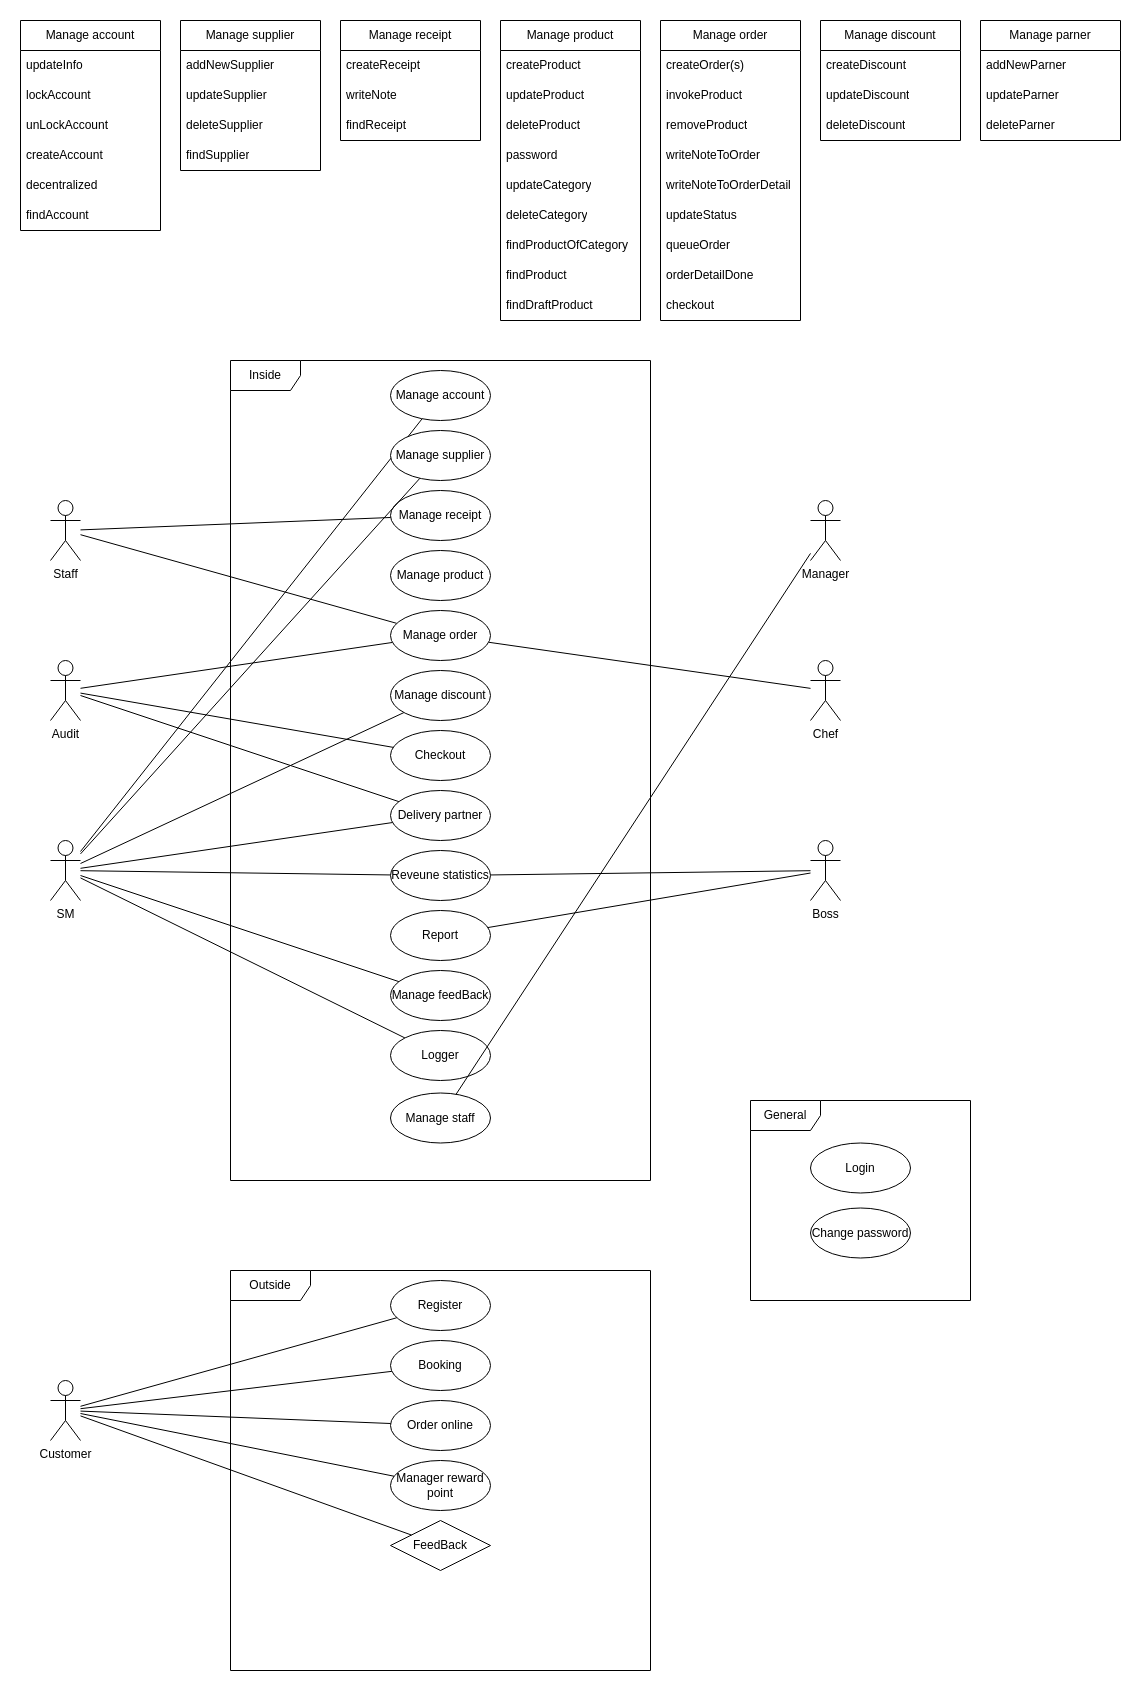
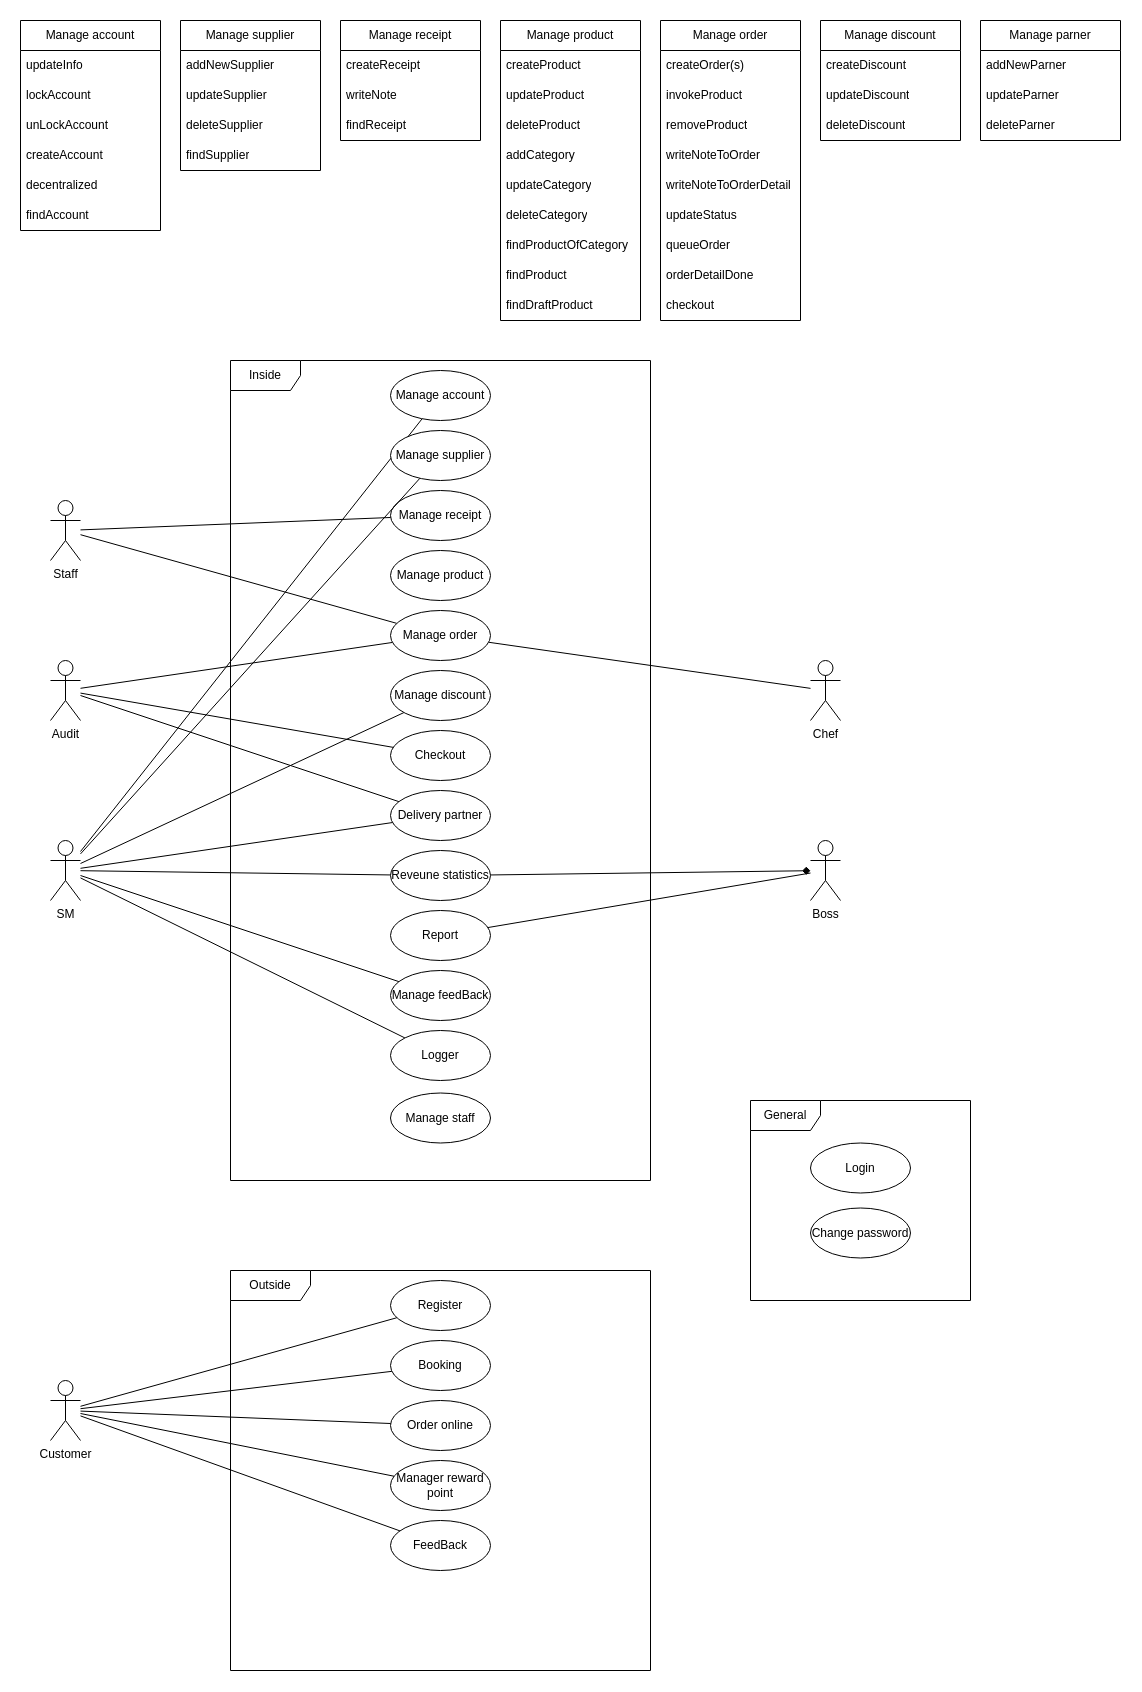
(533, 156) -> (543, 156)
(826, 531) -> none
(633, 824) -> none
(805, 871) -> (802, 871)
(441, 1546) -> (441, 1546)
